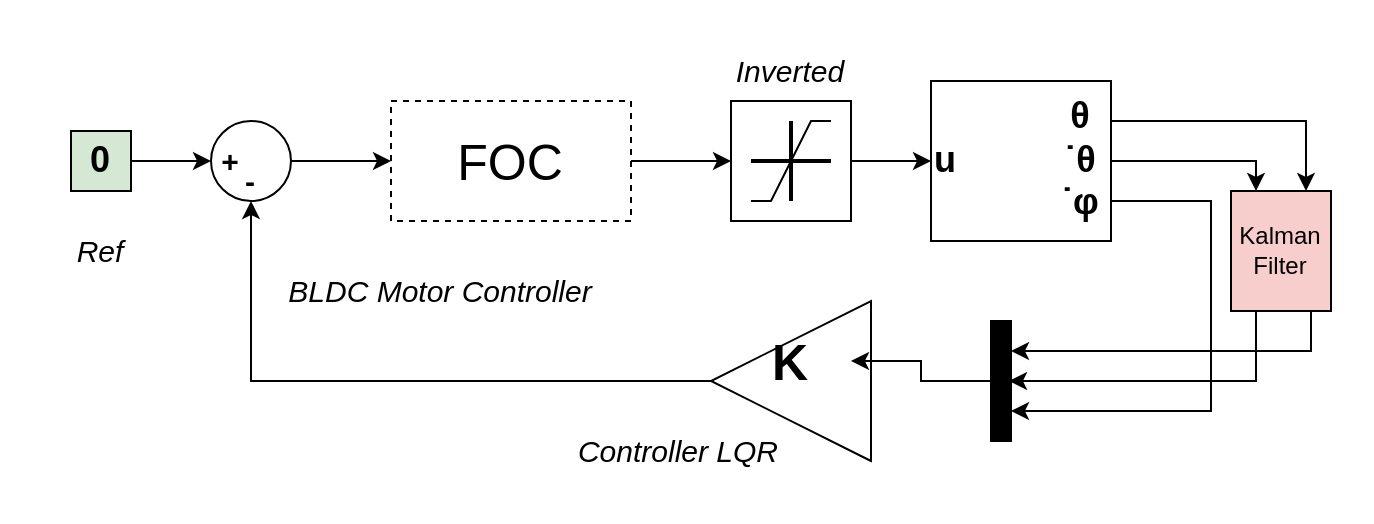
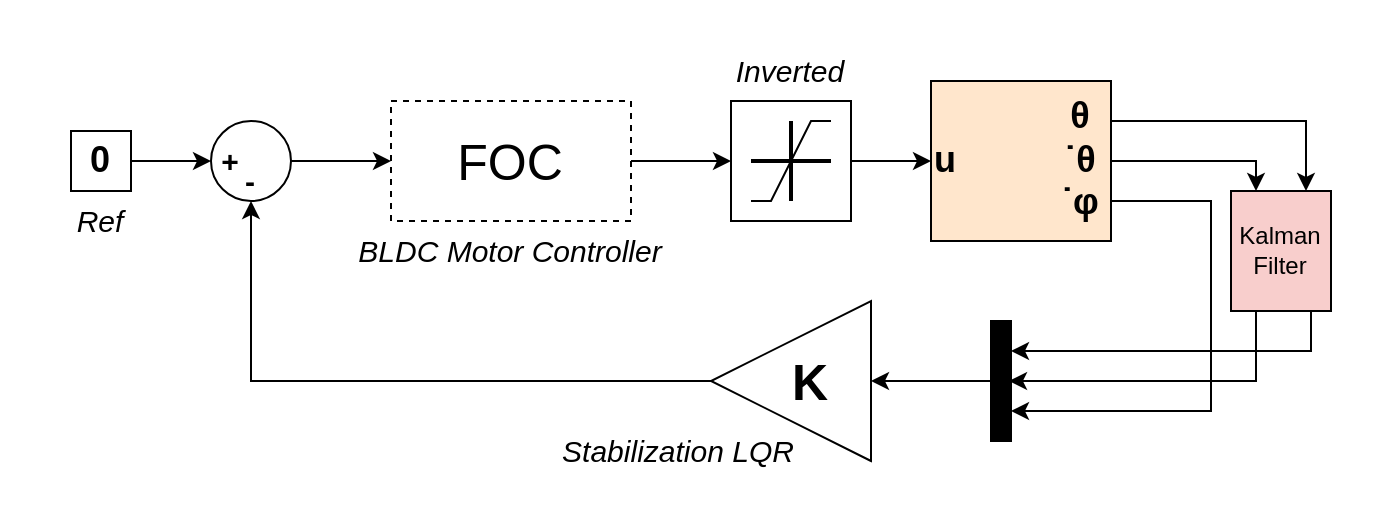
(101, 161) -> (101, 161)
(1021, 161) -> (1021, 161)
(101, 251) -> (101, 221)
(441, 291) -> (511, 251)
(791, 361) -> (811, 381)
(679, 451) -> (679, 451)
